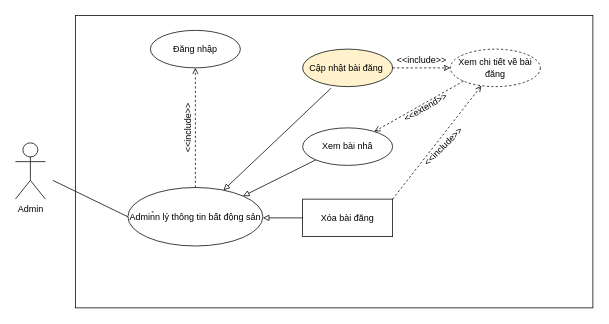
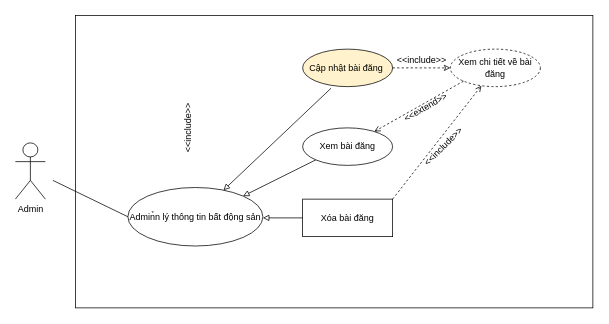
(195, 49) -> none
(195, 129) -> none
(348, 147) -> (348, 147)
